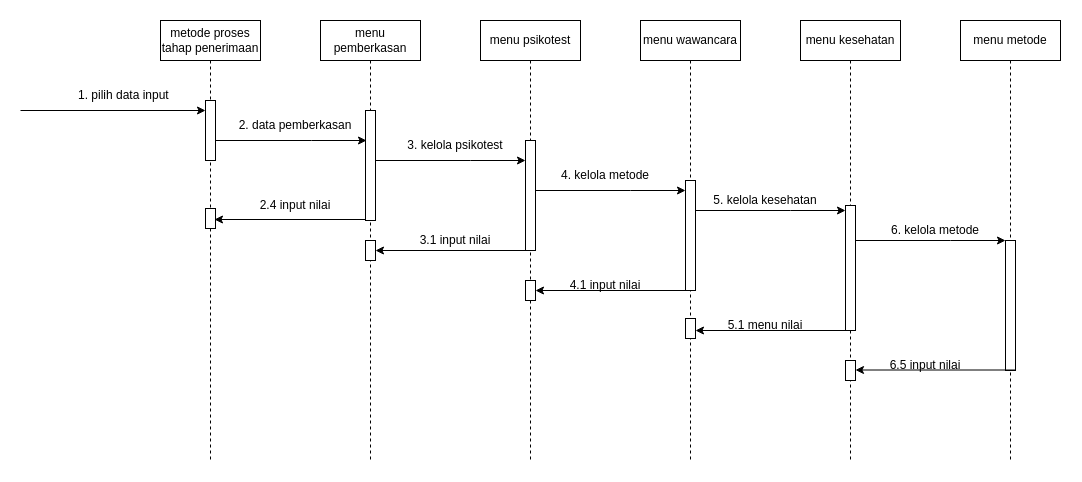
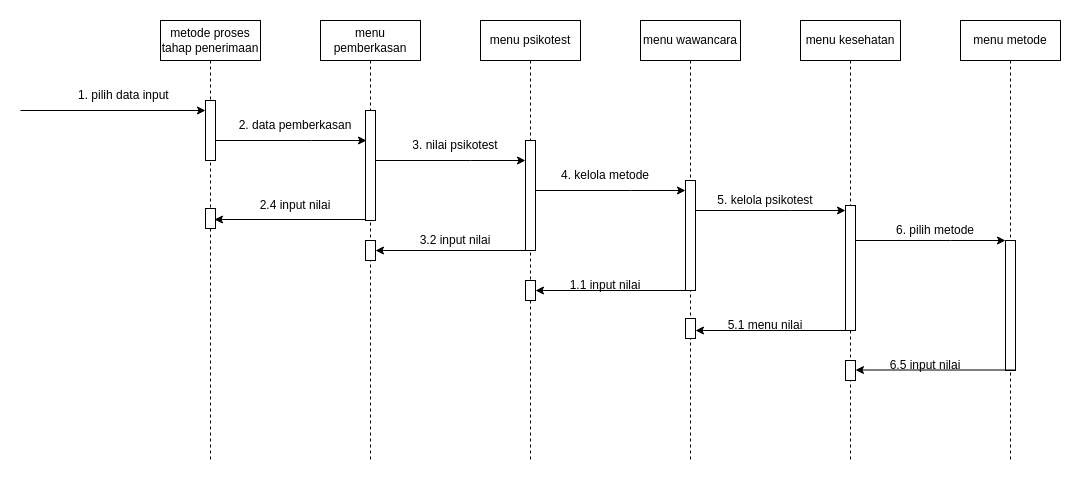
(456, 146) -> (456, 146)
(766, 201) -> (766, 201)
(936, 231) -> (936, 231)
(456, 241) -> (456, 241)
(606, 286) -> (606, 286)
